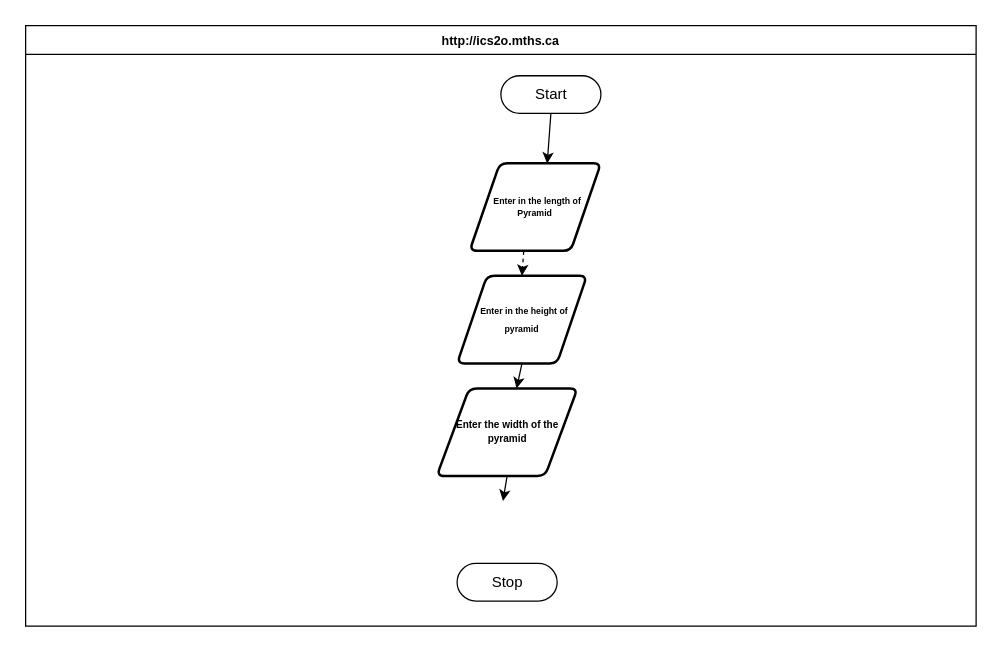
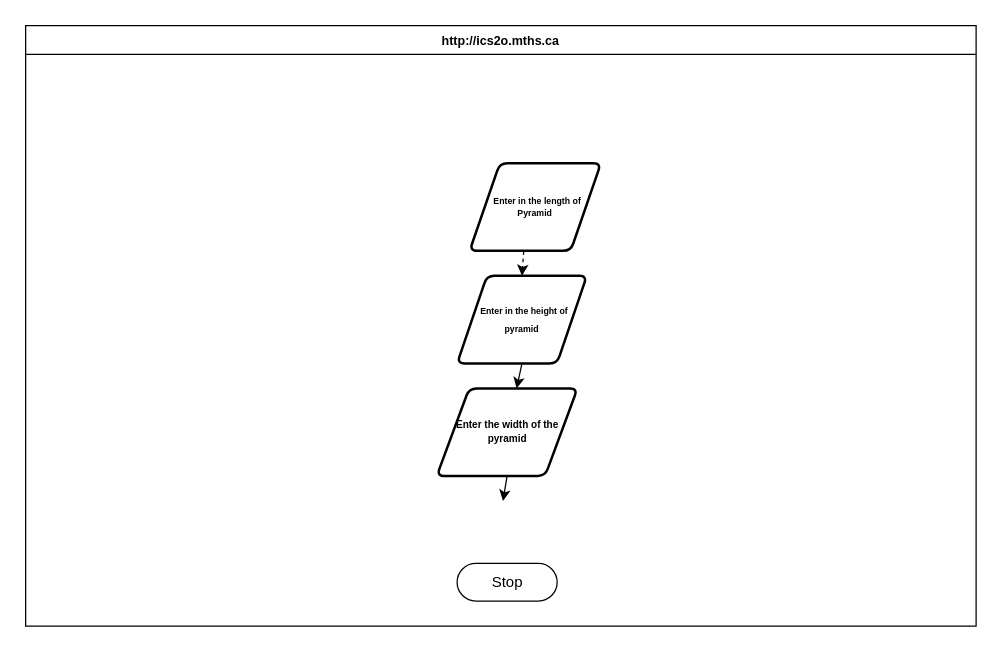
(551, 94) -> none
(549, 134) -> none
